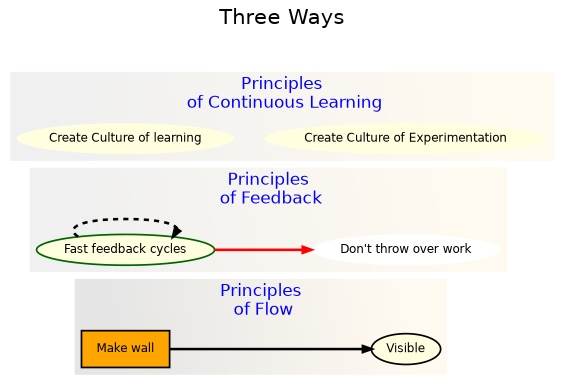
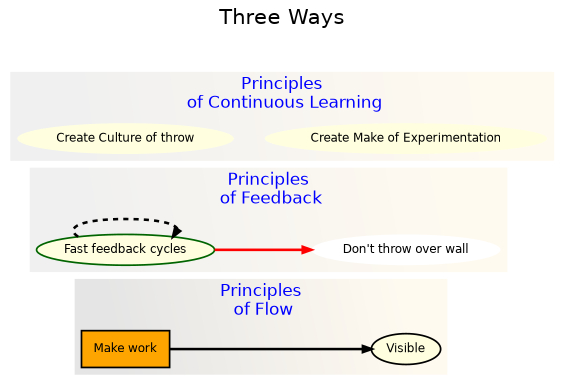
(126, 139) -> (126, 139)
(406, 139) -> (406, 139)
(406, 250) -> (406, 250)
(126, 349) -> (126, 349)
